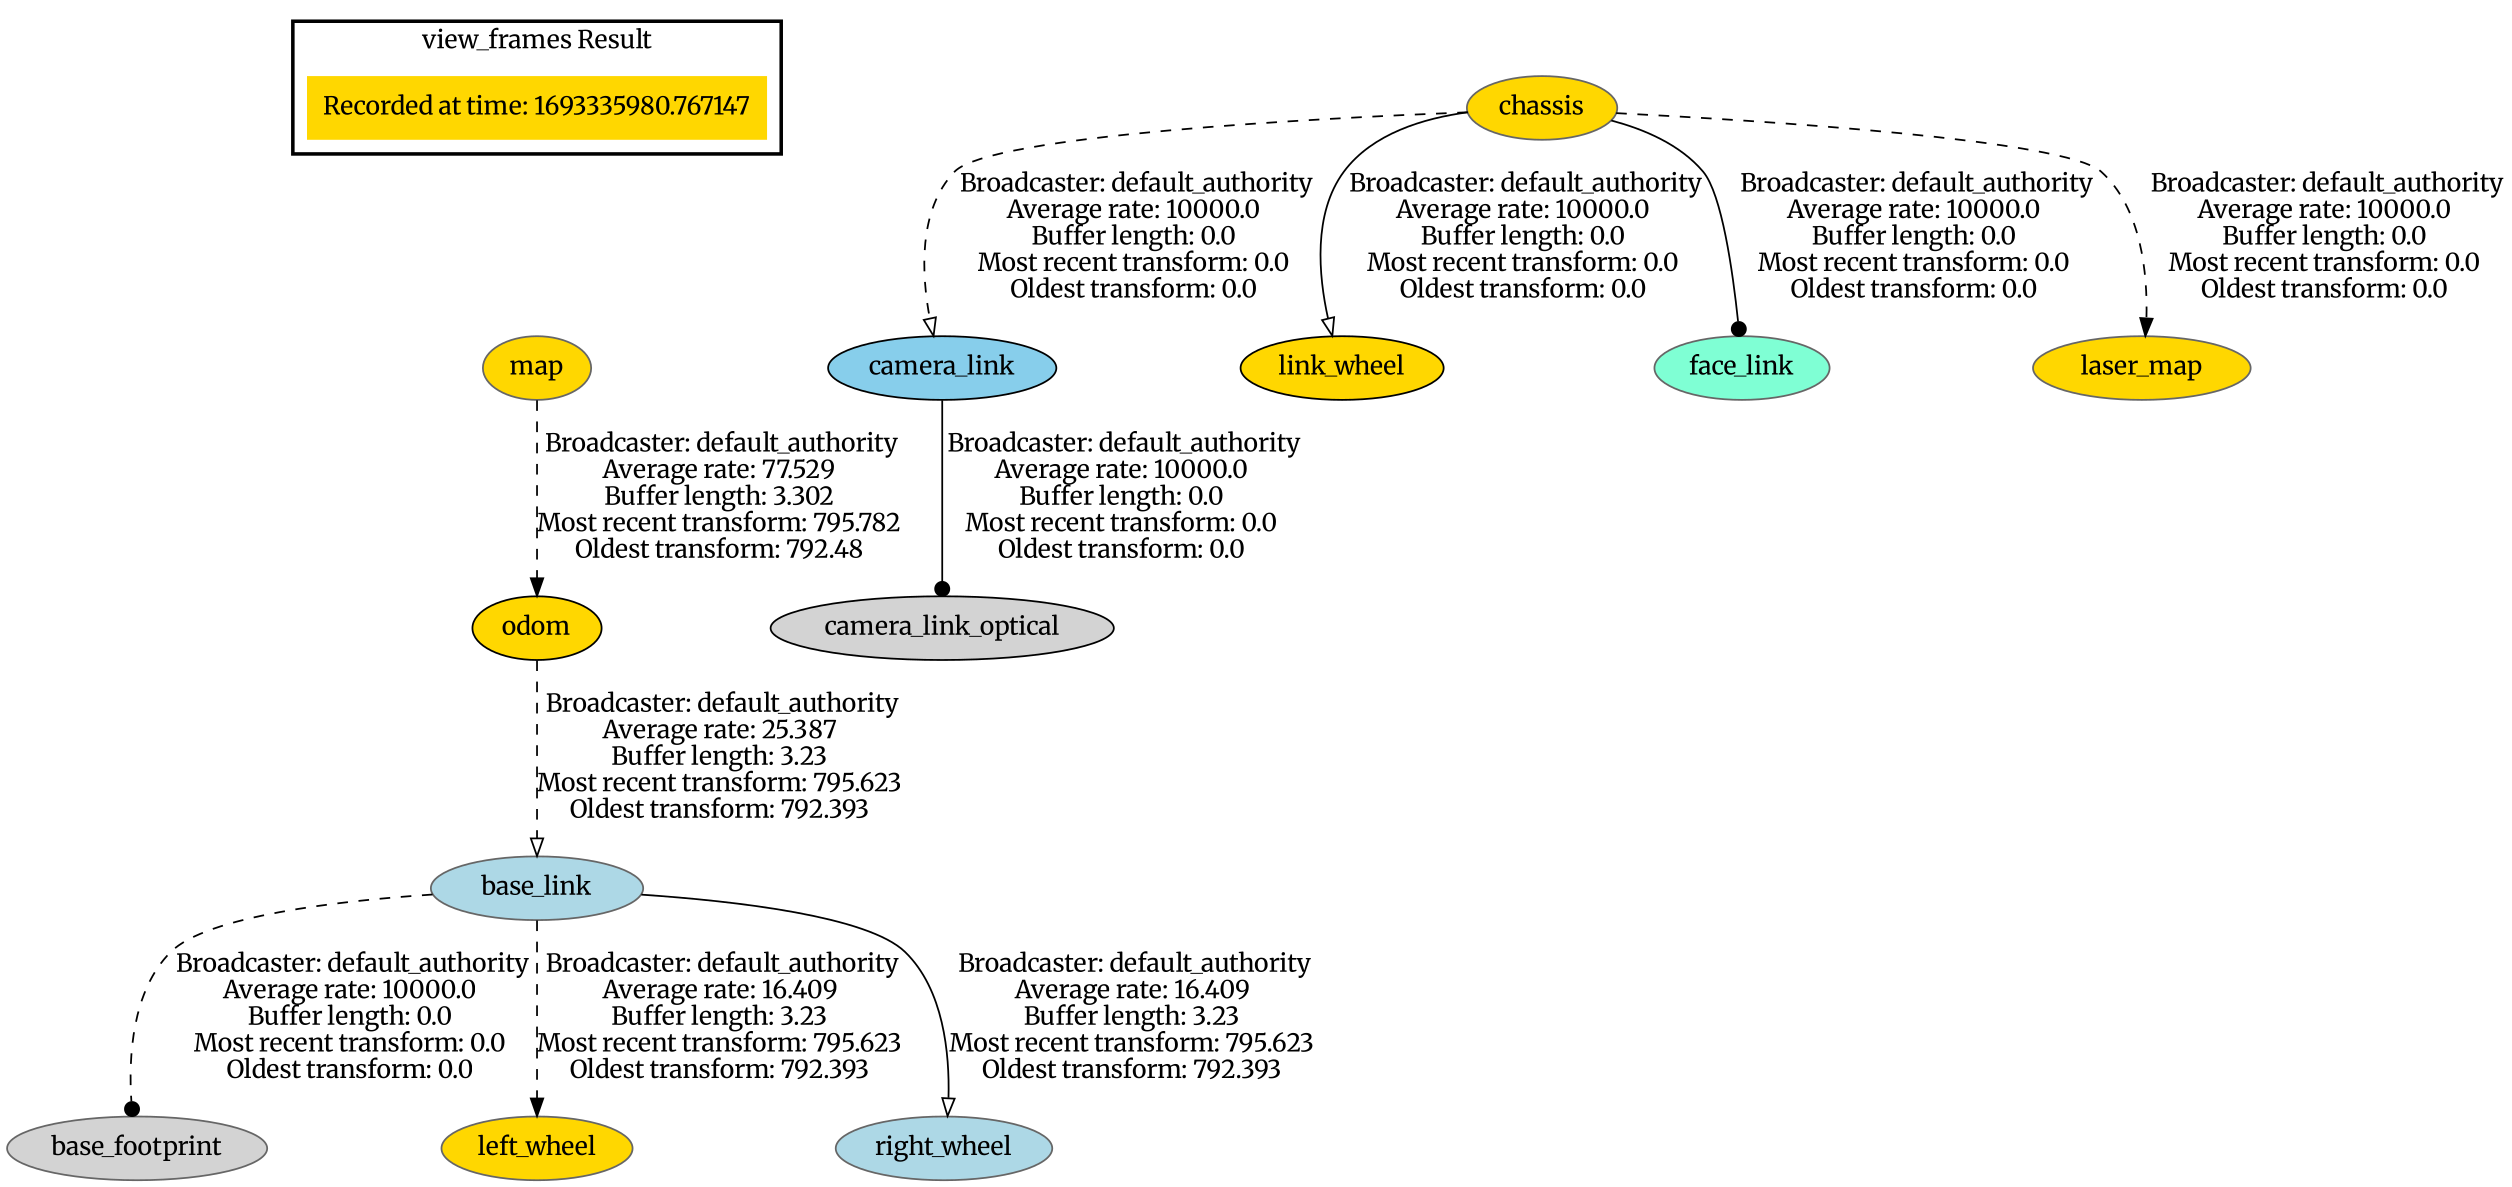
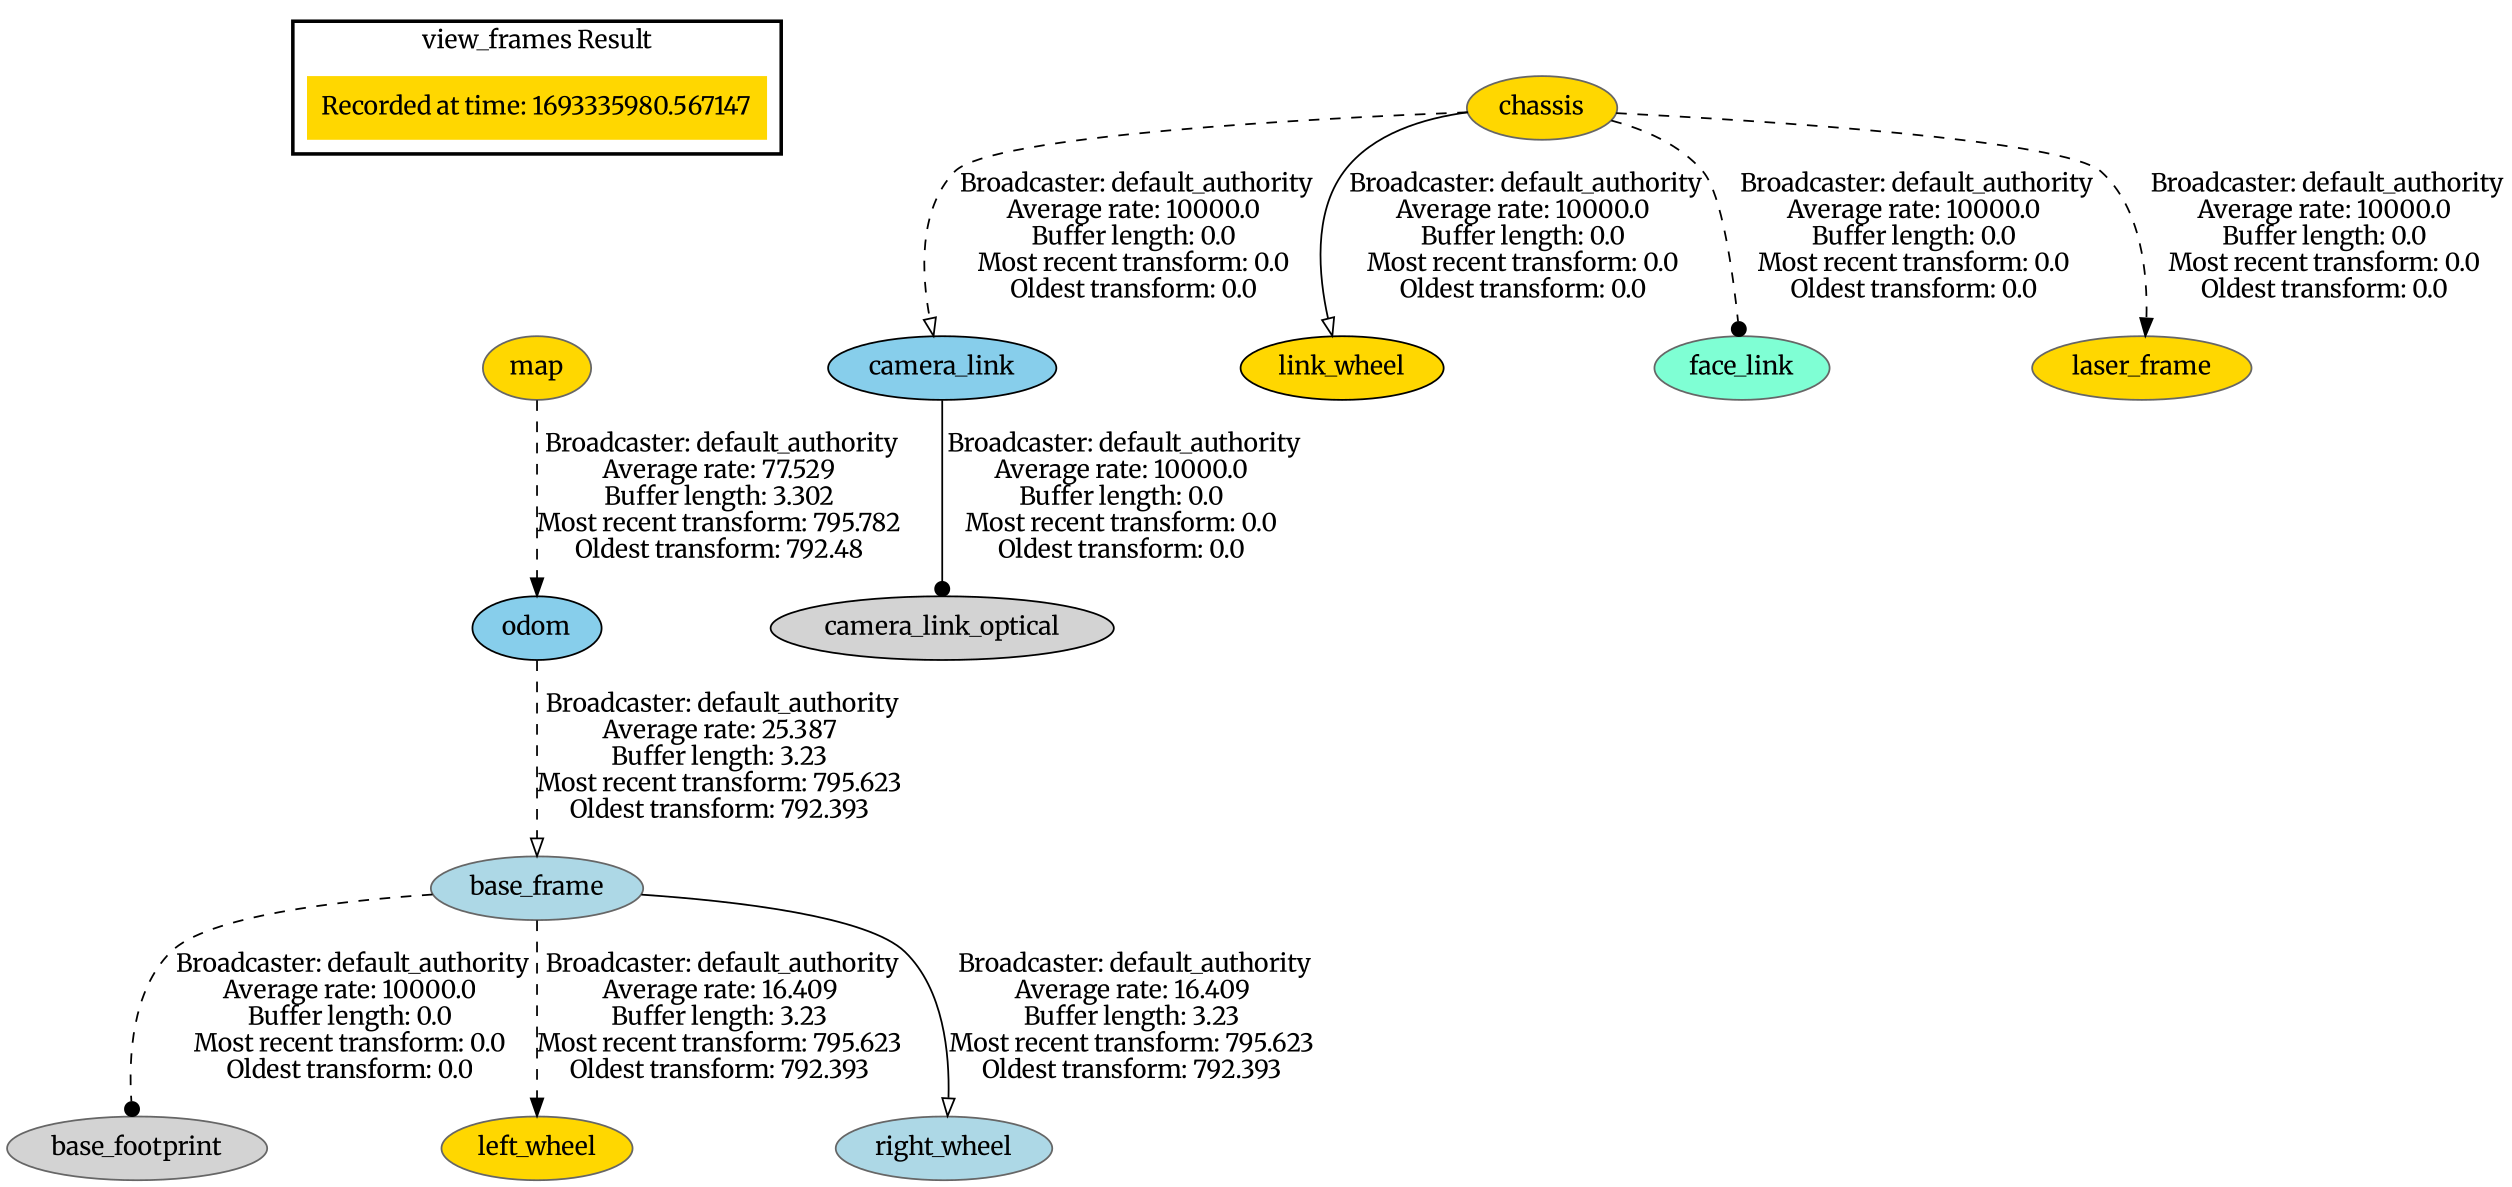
(537, 108) -> (537, 108)
(1714, 193) -> (1714, 193)
(2142, 368) -> (2142, 368)
(537, 628) -> (537, 628)
(537, 888) -> (537, 888)
